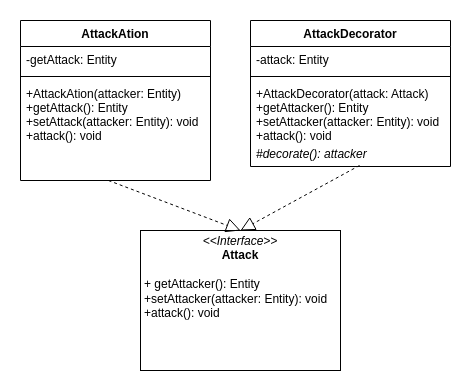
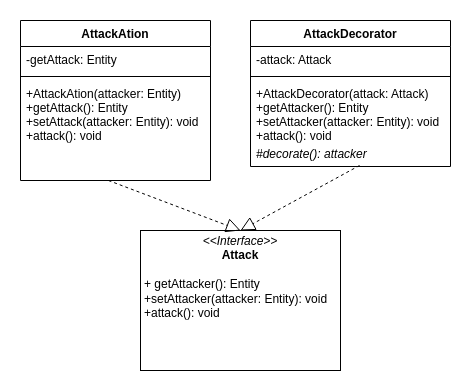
(302, 60) -> (303, 60)
